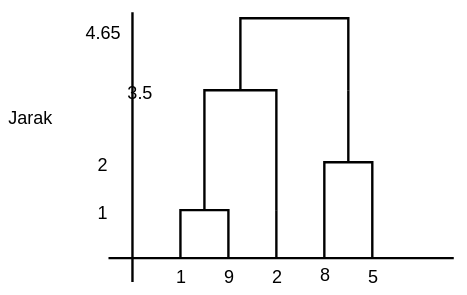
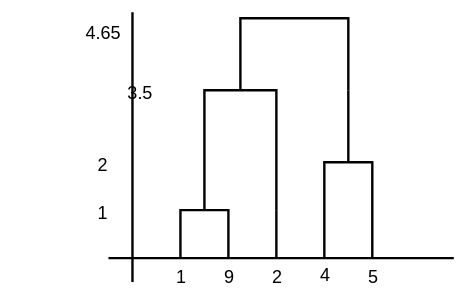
(30, 117) -> none
(325, 275) -> (325, 275)
